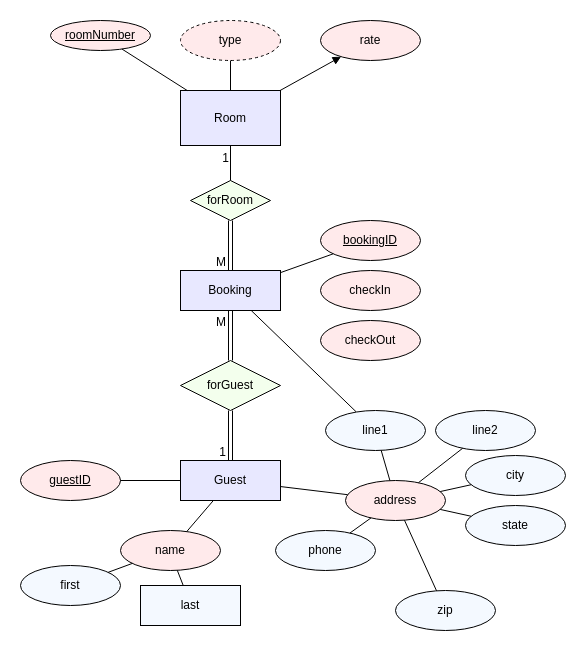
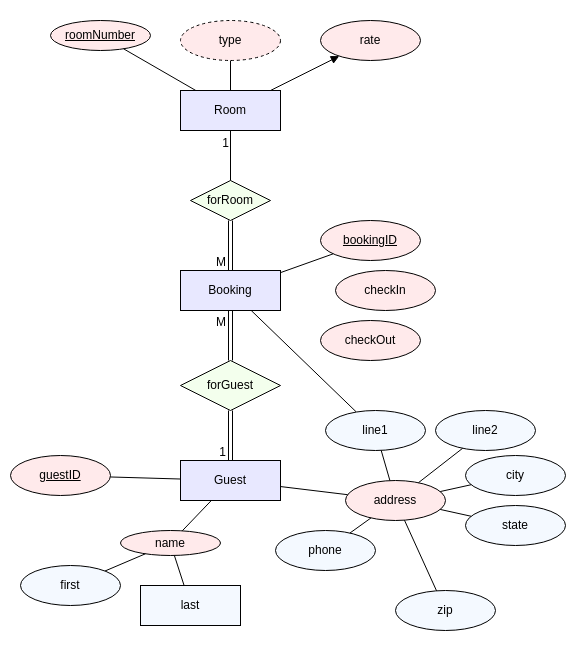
(231, 118) -> (231, 111)
(371, 291) -> (386, 291)
(71, 481) -> (61, 476)
(171, 551) -> (171, 543)
